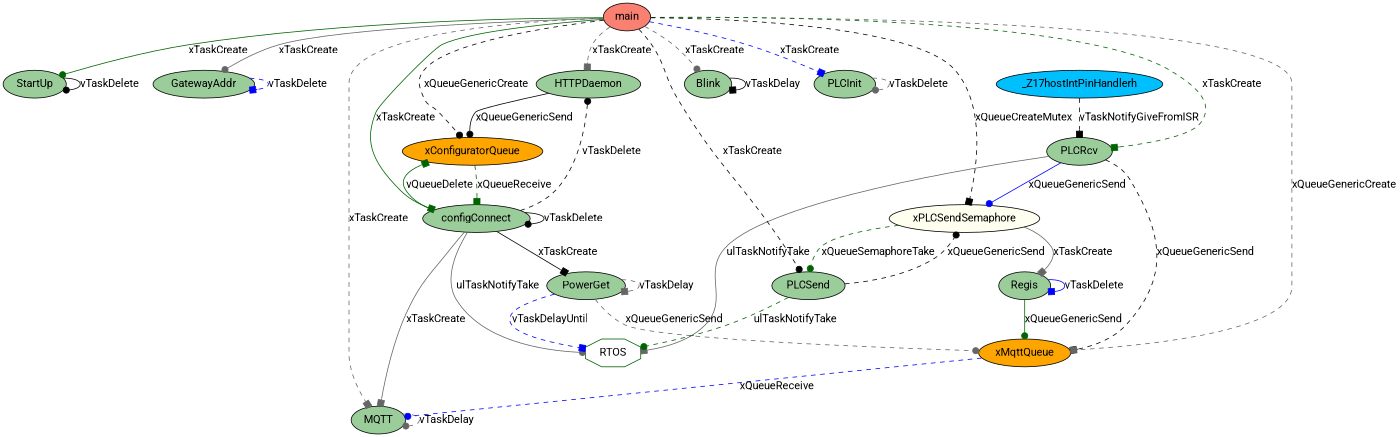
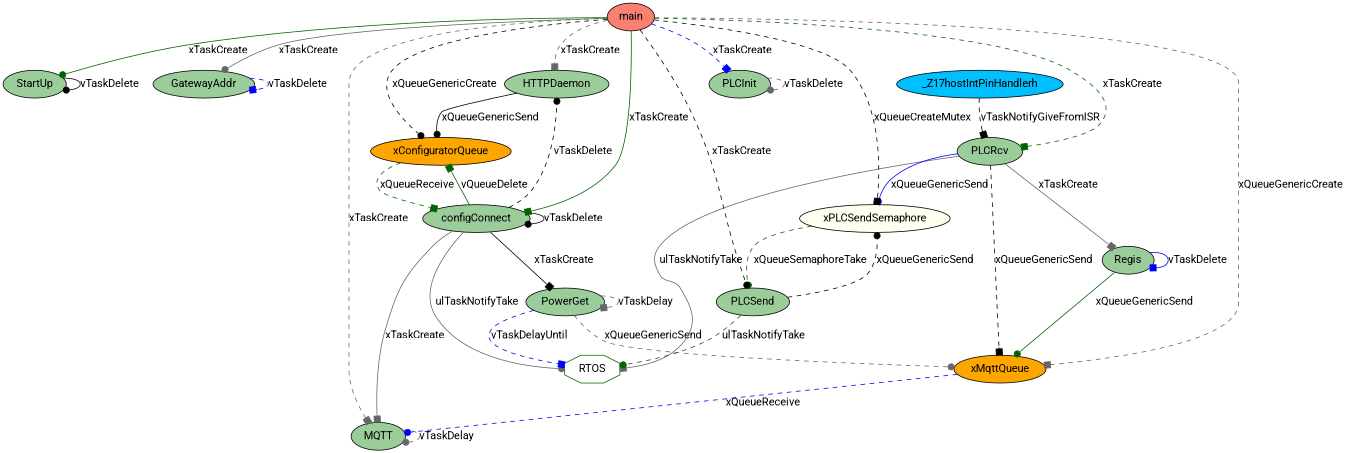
(708, 84) -> none
(1048, 243) -> (1056, 204)
